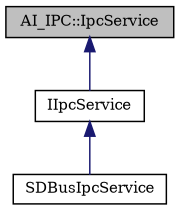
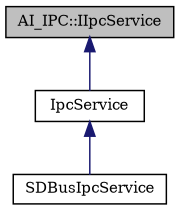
(90, 22) -> (90, 22)
(90, 106) -> (90, 106)
